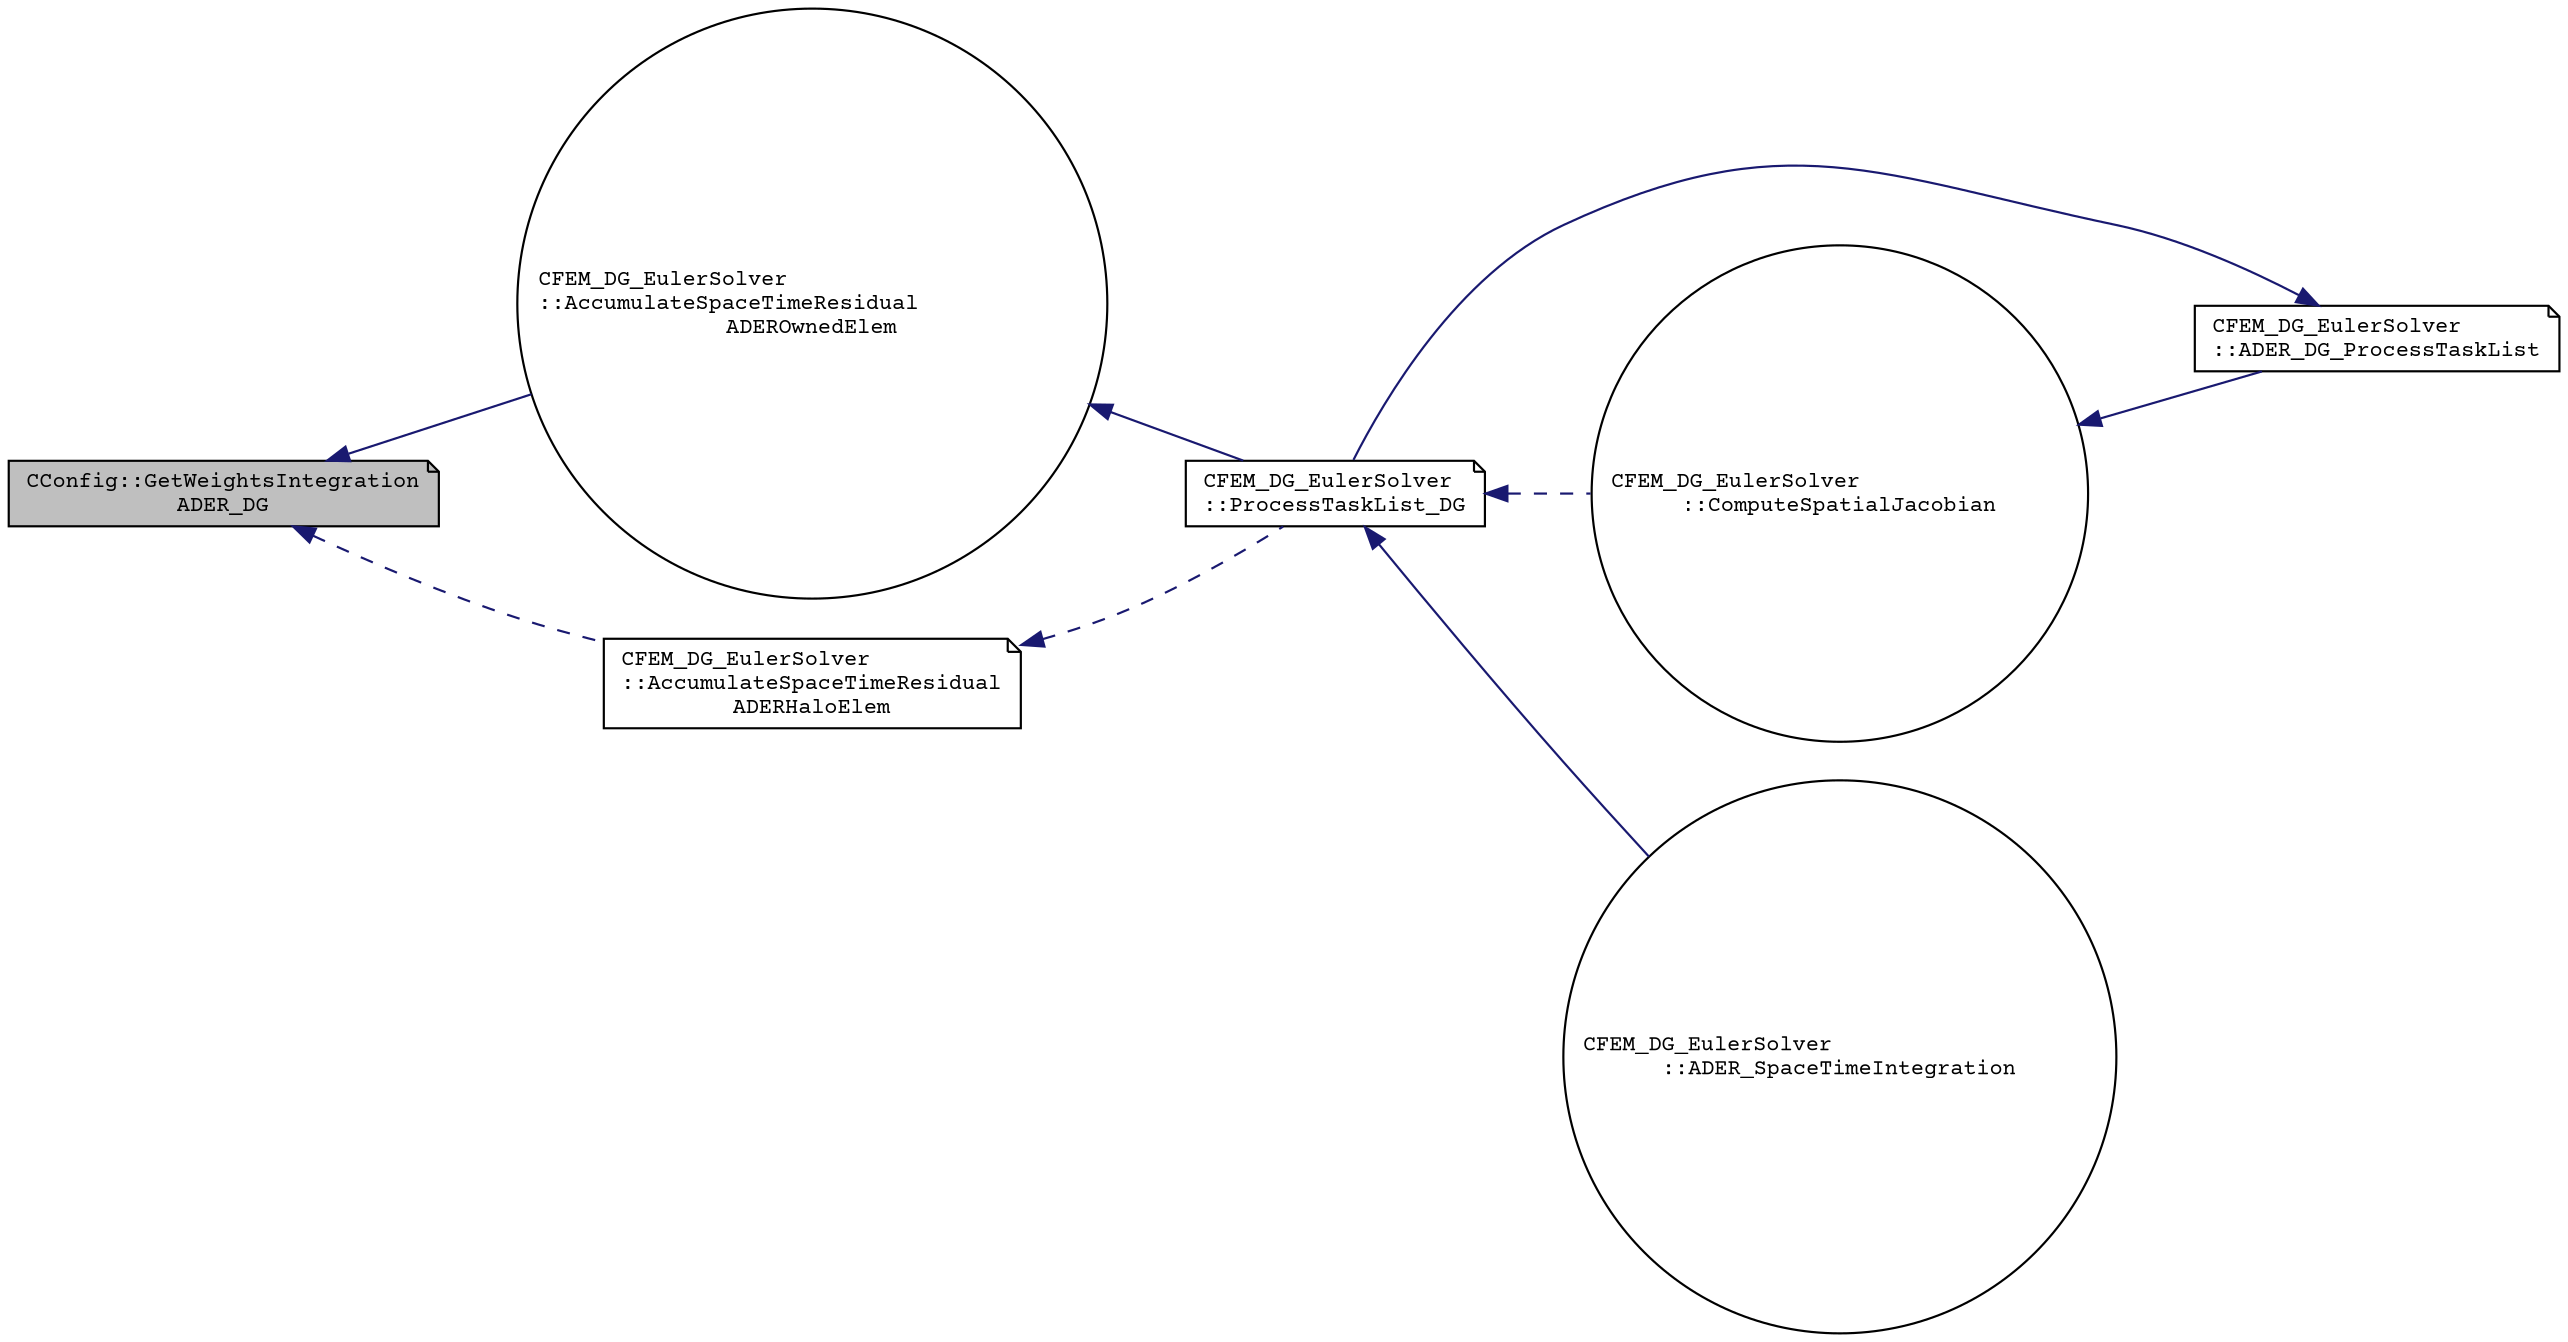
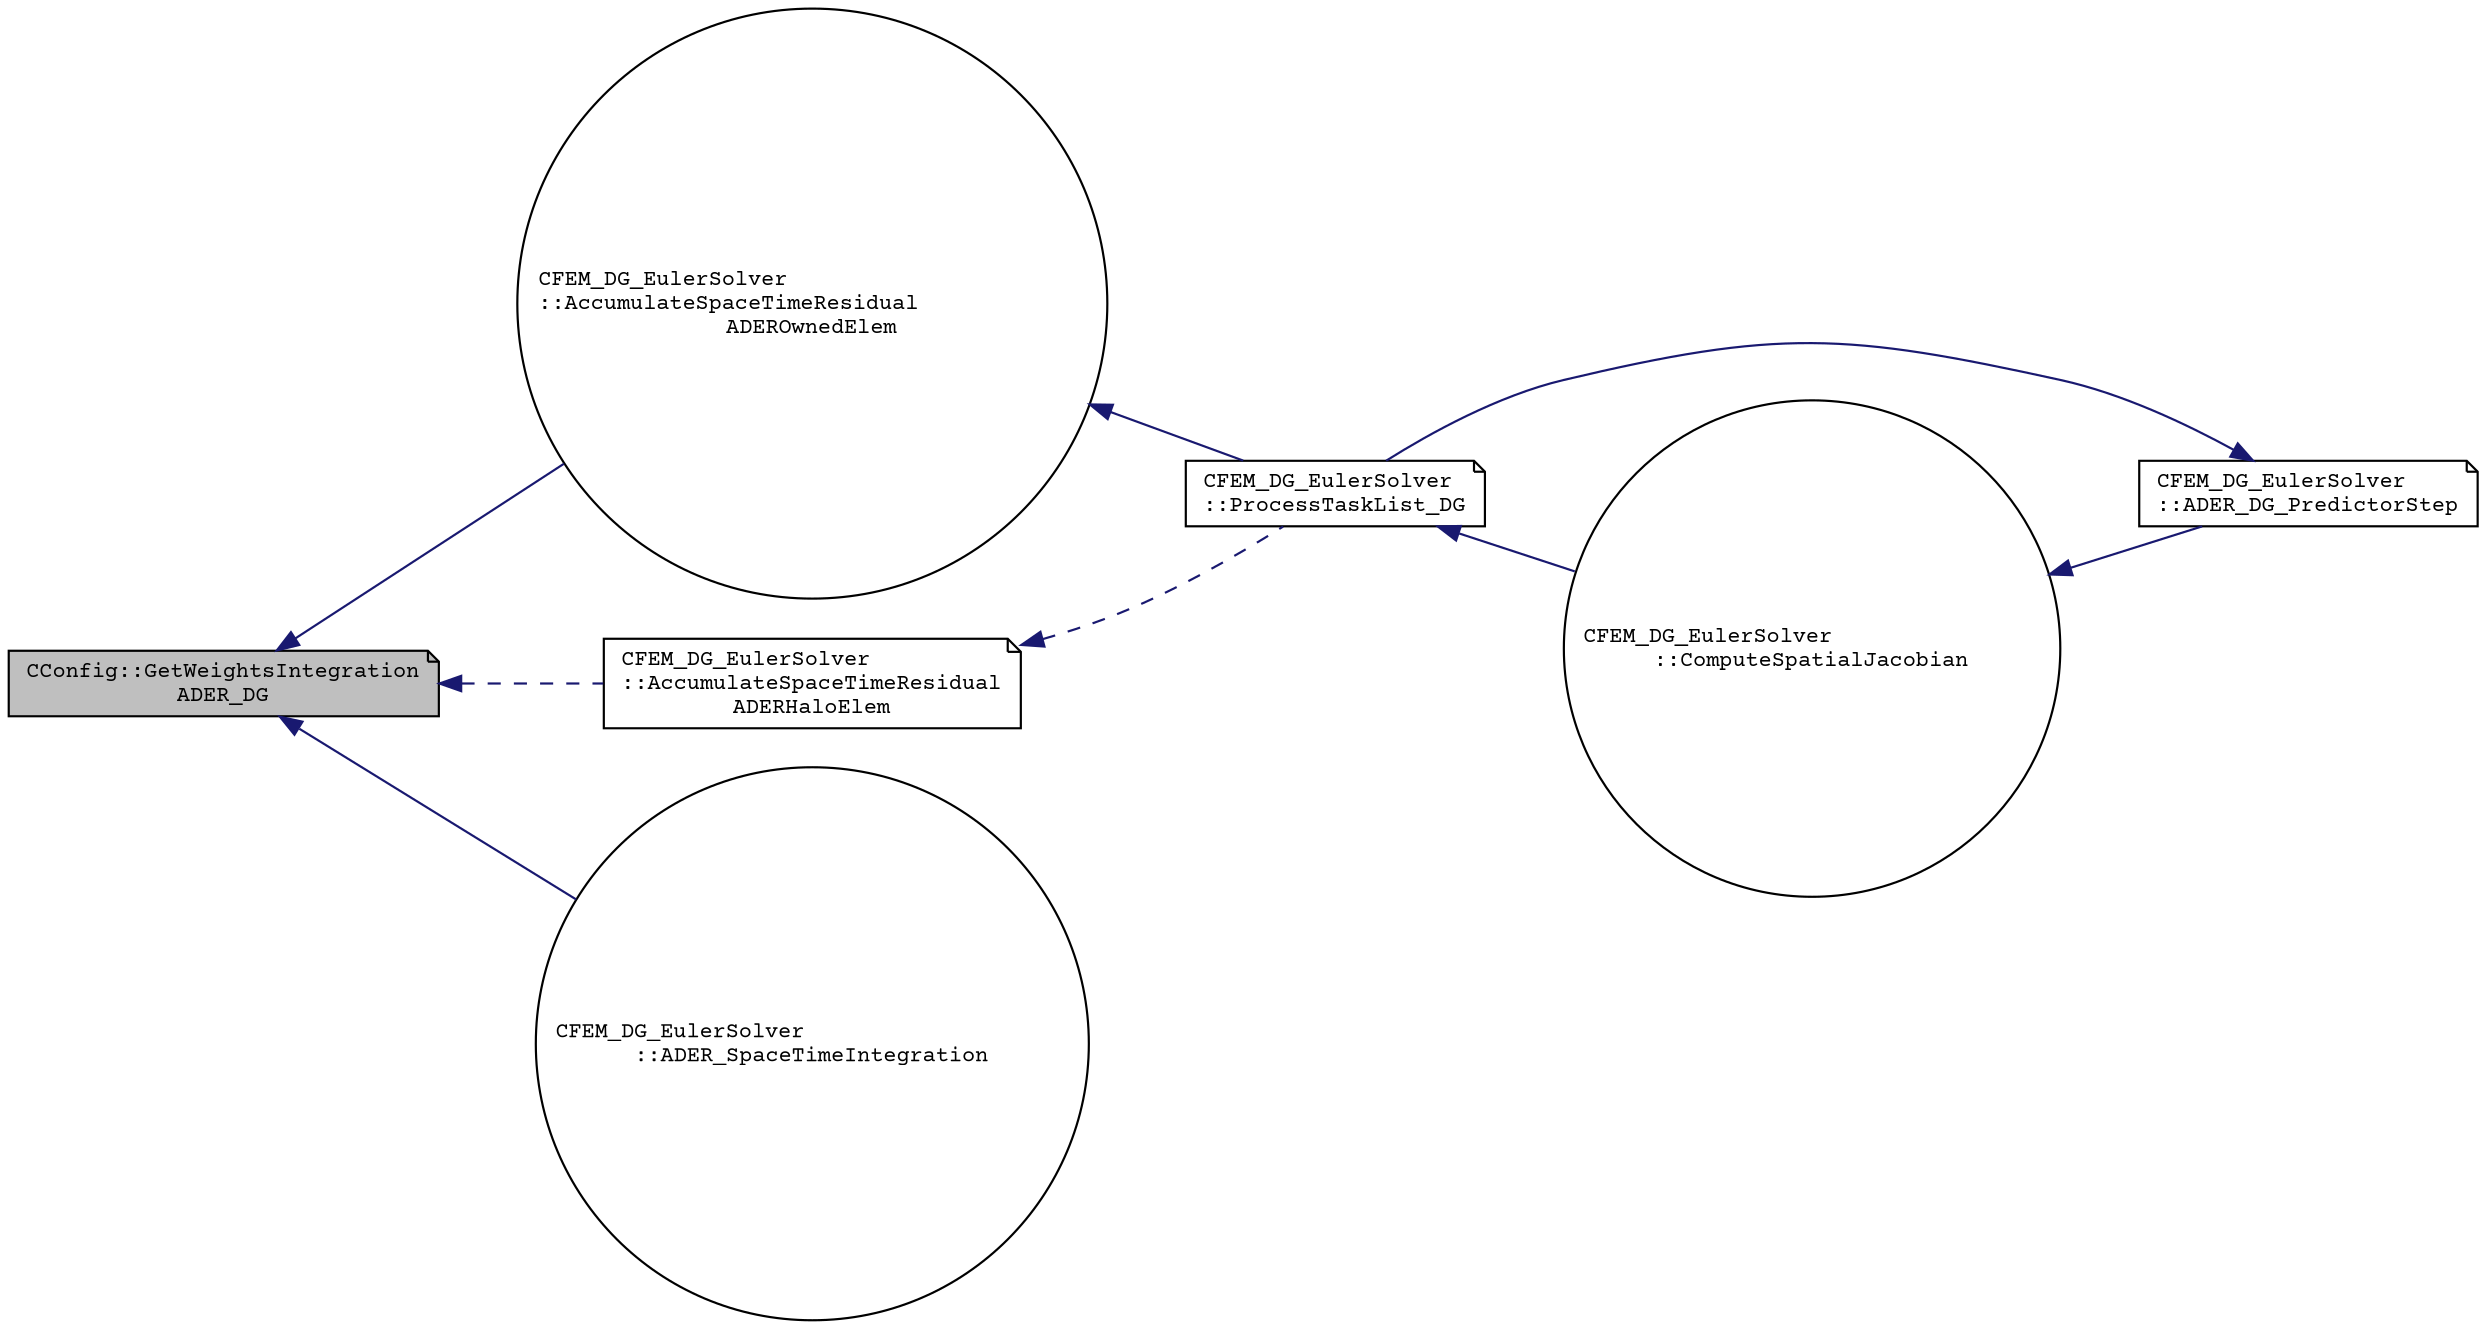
(2377, 339) -> (2308, 494)
(1549, 494) -> (1517, 552)
(1512, 702) -> (438, 814)
